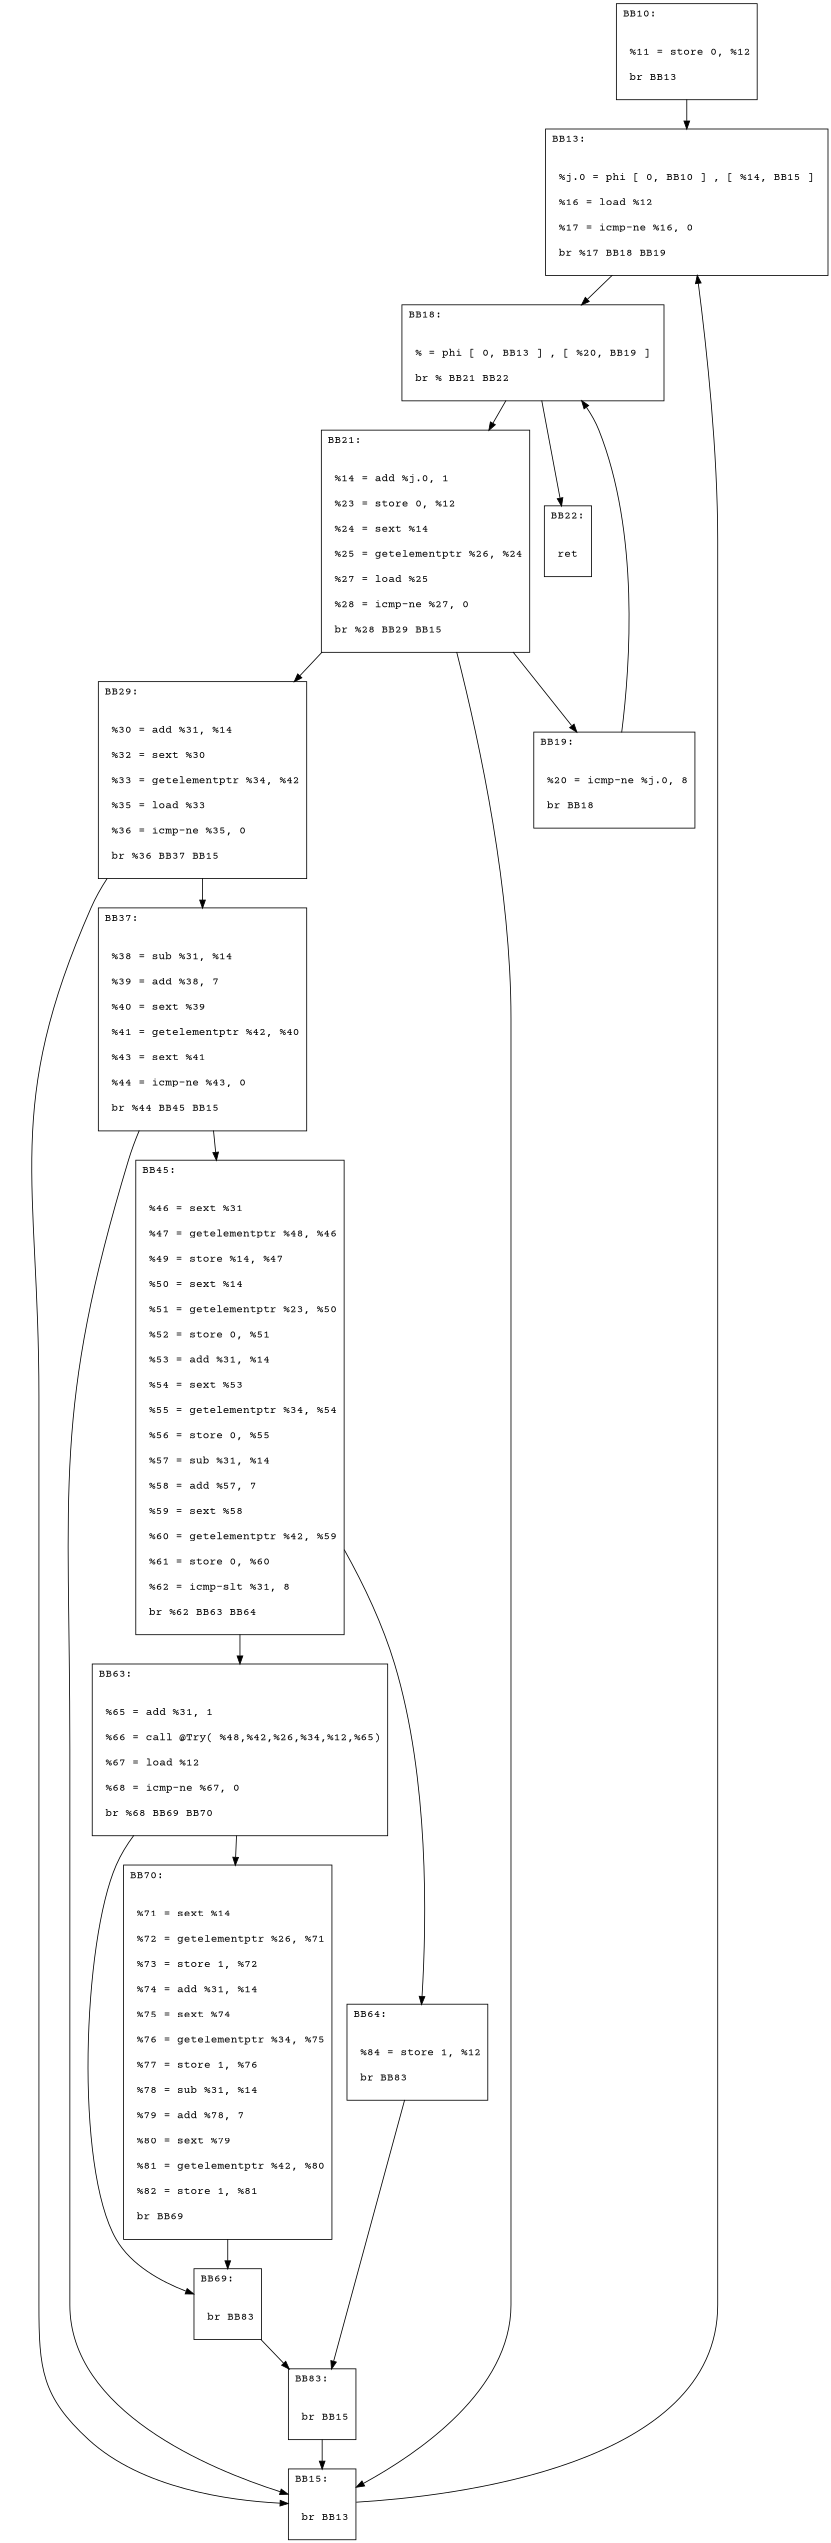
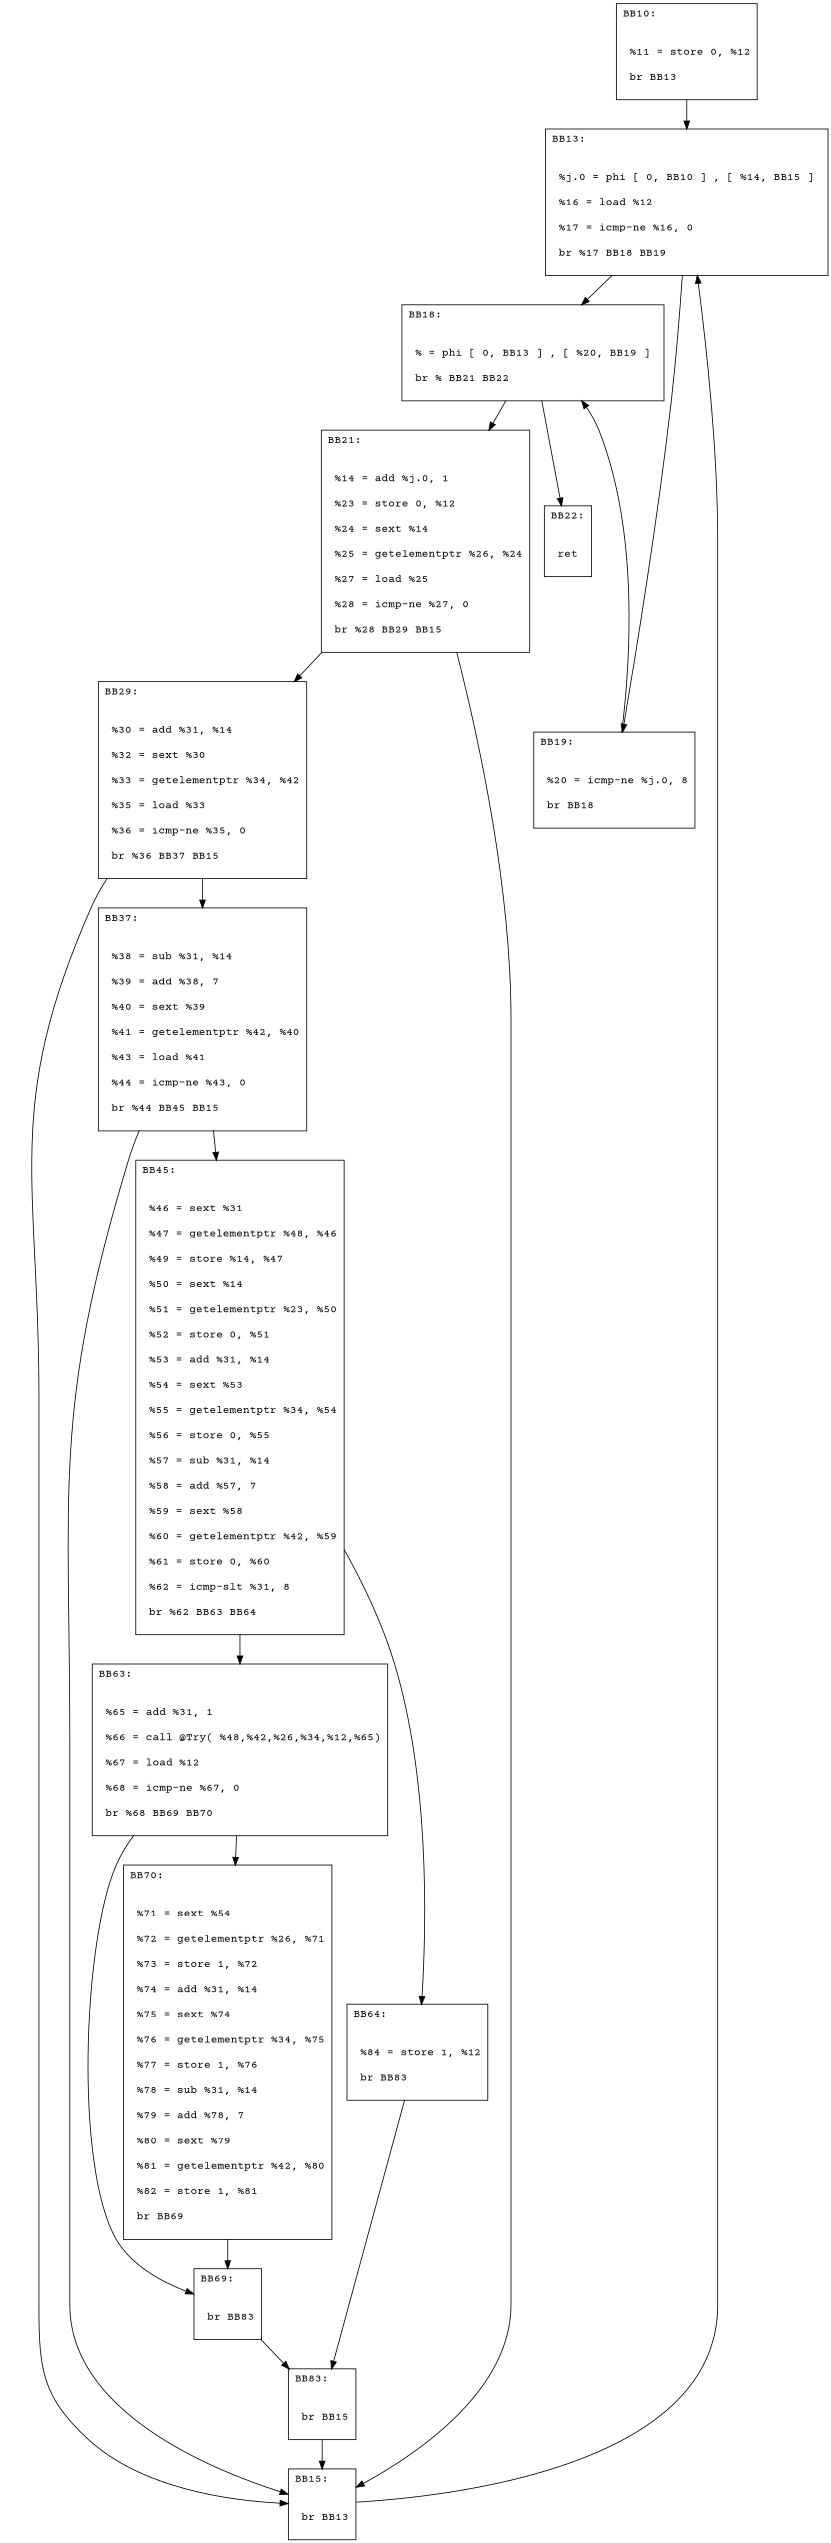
(542, 689) -> (659, 500)
(155, 1057) -> (155, 1057)
(181, 1913) -> (181, 1913)
